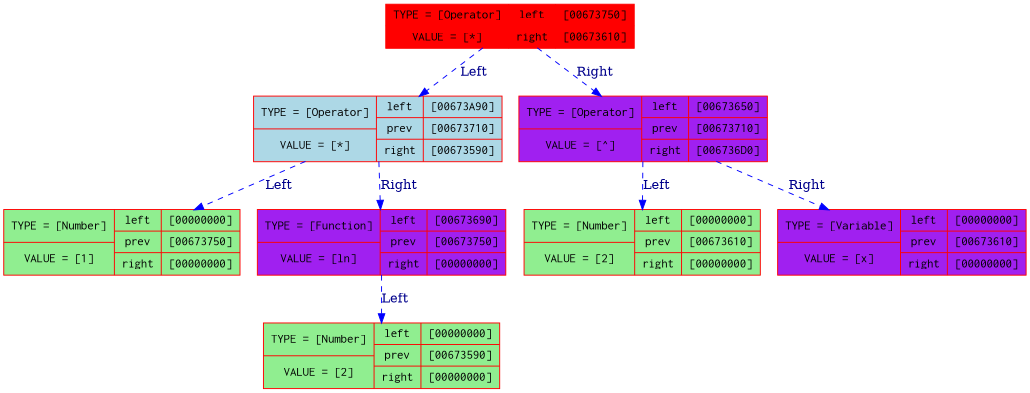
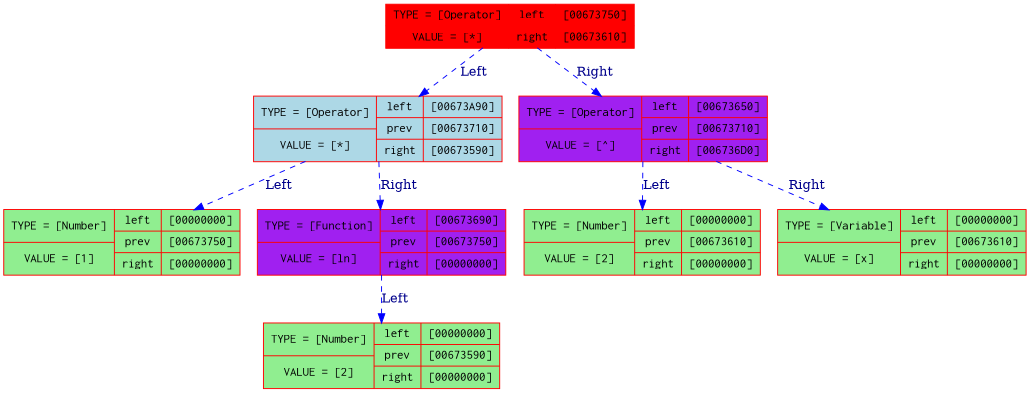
(902, 242) -> (902, 242)
